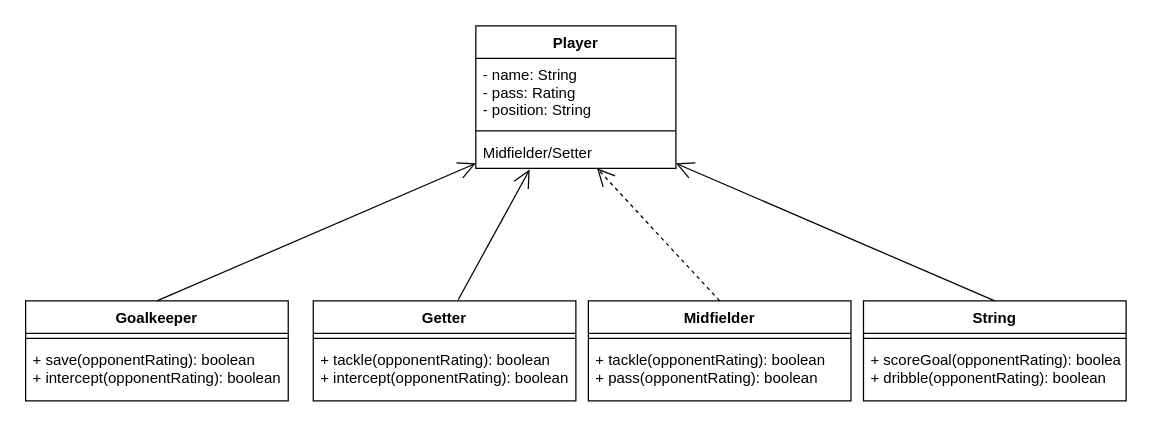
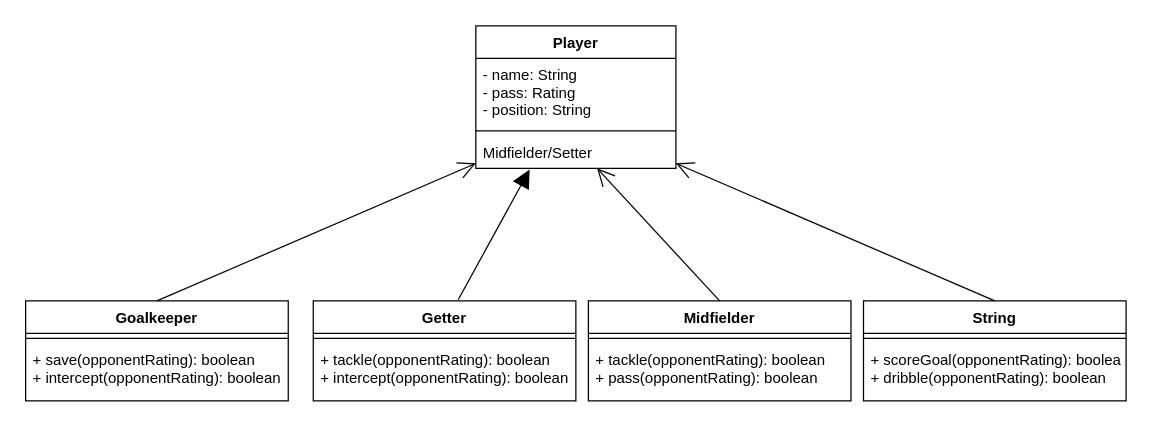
(524, 180) -> (520, 186)
(659, 236) -> (659, 236)
